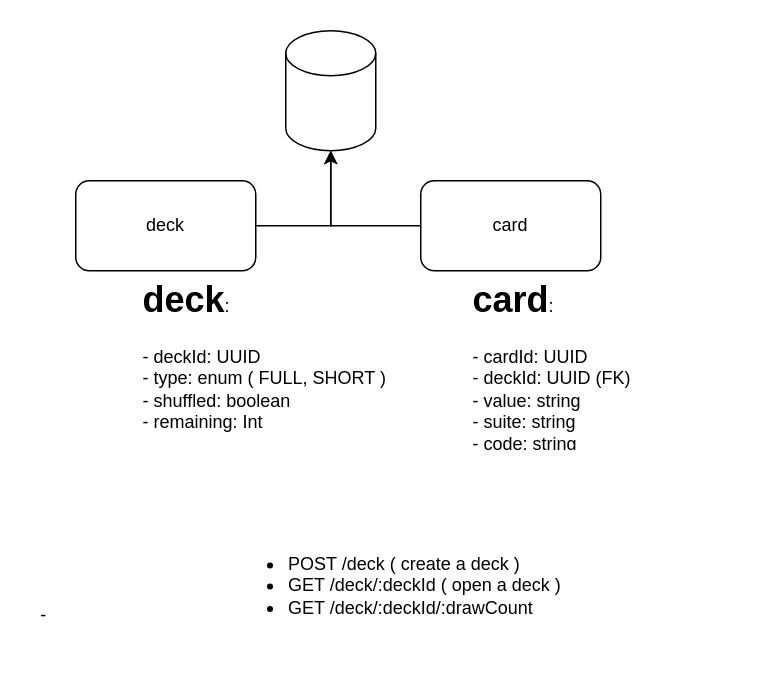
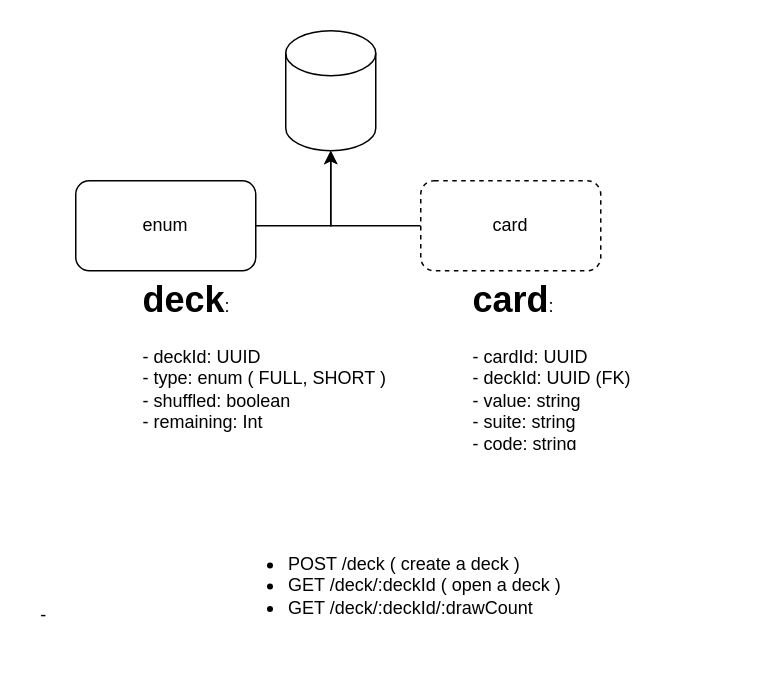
(166, 226) -> (166, 226)
(511, 226) -> (511, 226)
